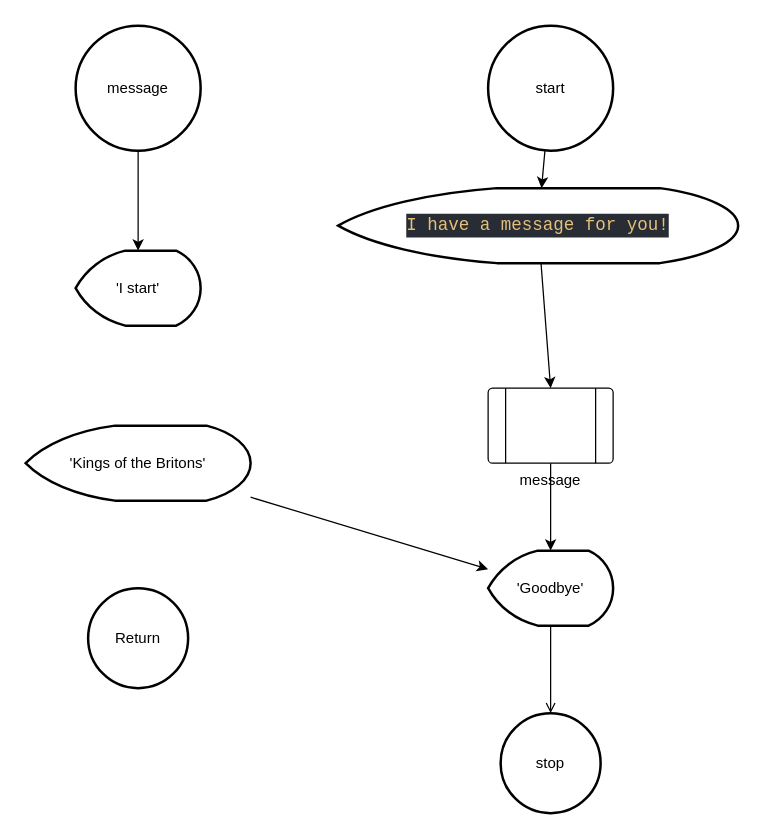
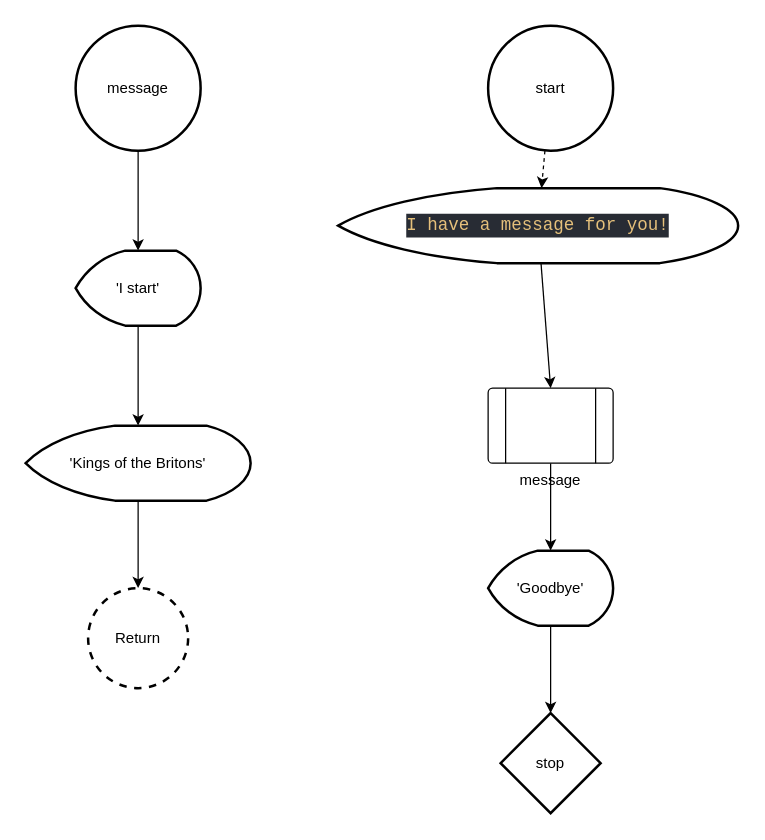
(544, 166) -> (544, 166)
none -> (138, 372)
(366, 532) -> (138, 540)
(138, 638) -> (138, 638)
(551, 705) -> (551, 703)
(551, 763) -> (551, 763)
